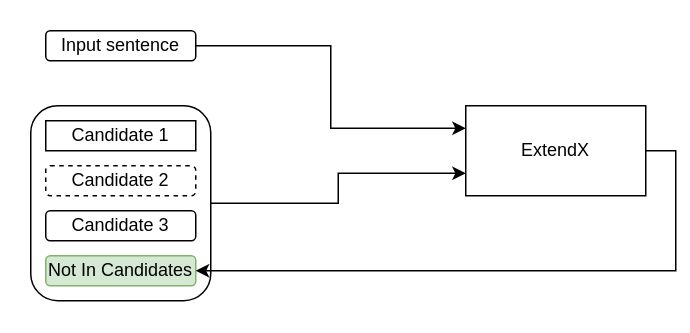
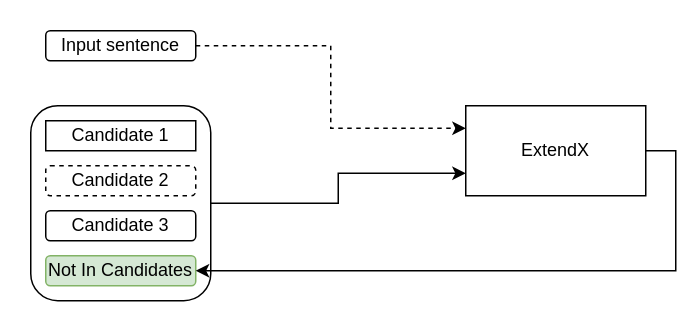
(331, 83) -> (331, 83)
